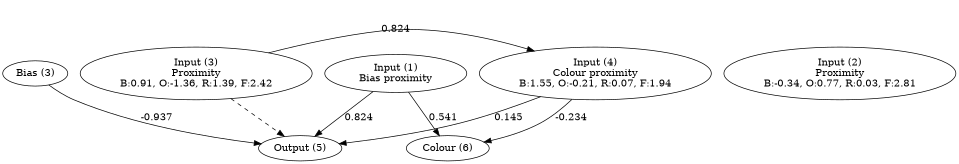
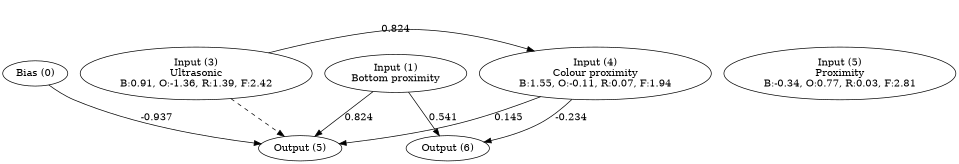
(35, 73) -> (35, 73)
(196, 73) -> (196, 73)
(396, 73) -> (396, 73)
(595, 73) -> (595, 73)
(840, 73) -> (840, 73)
(448, 148) -> (448, 148)
